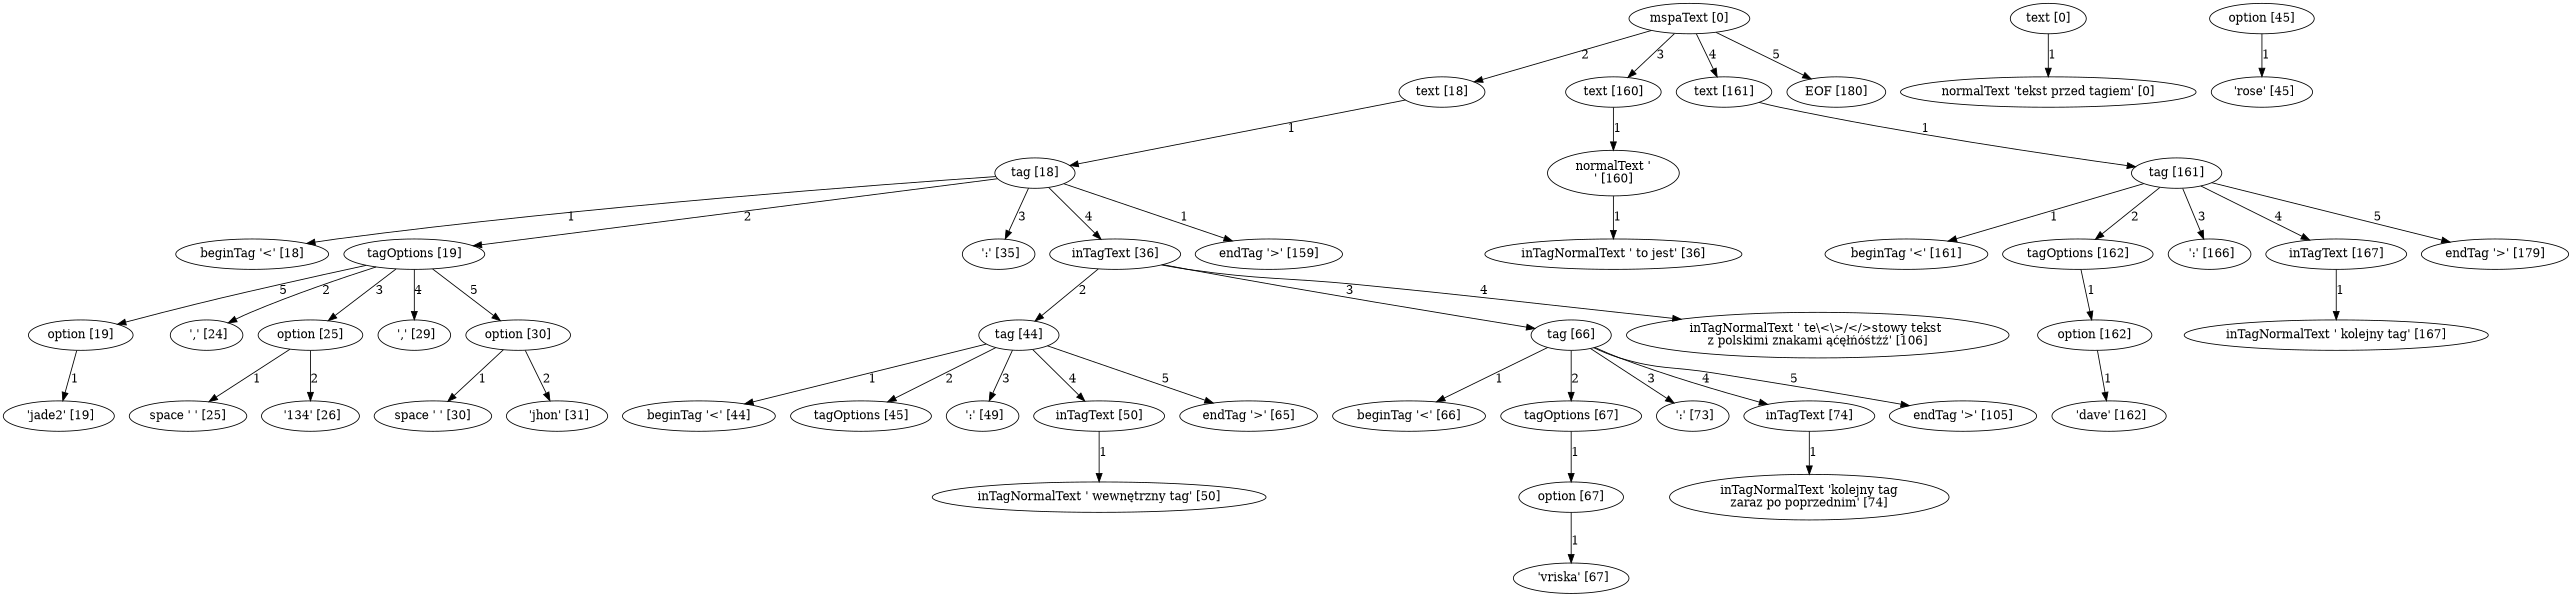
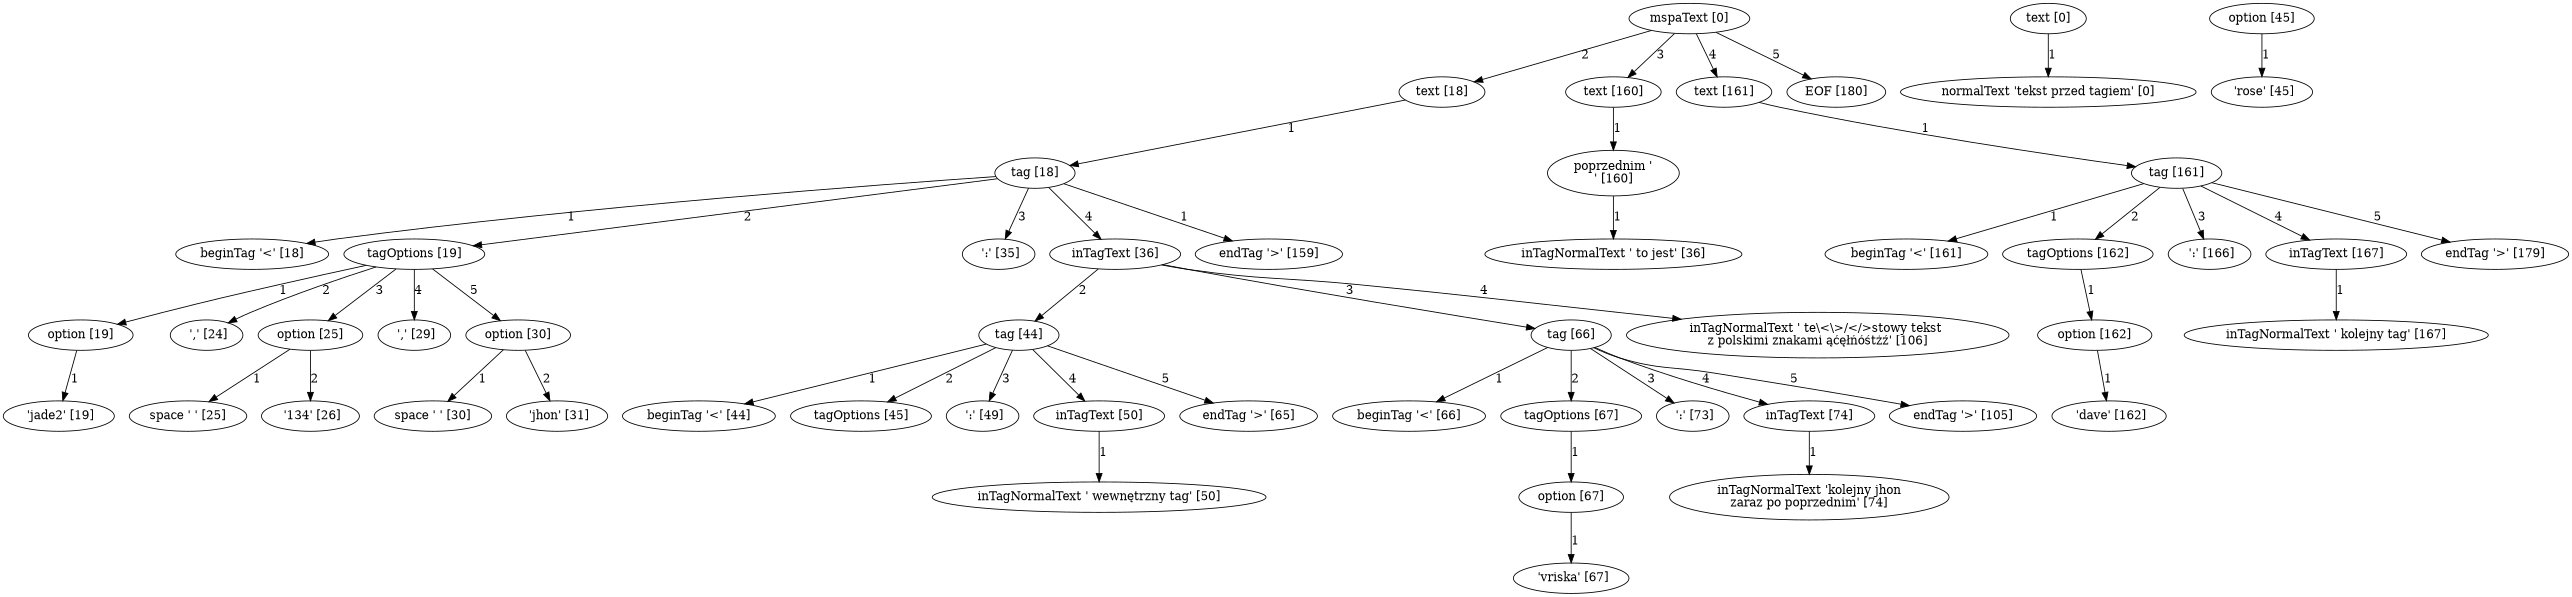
(1613, 173) -> (1613, 173)
(283, 291) -> (283, 291)
(1809, 497) -> (1809, 497)
